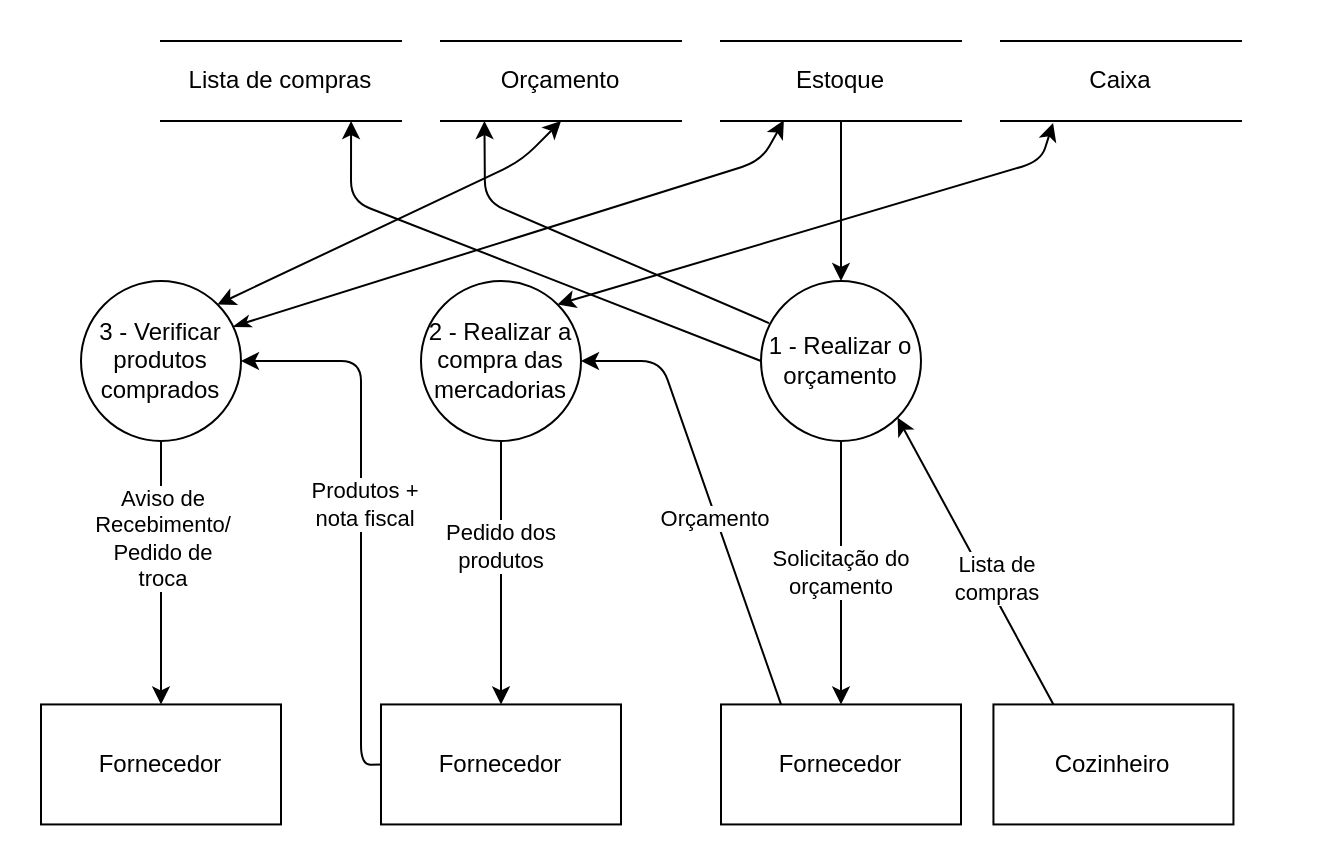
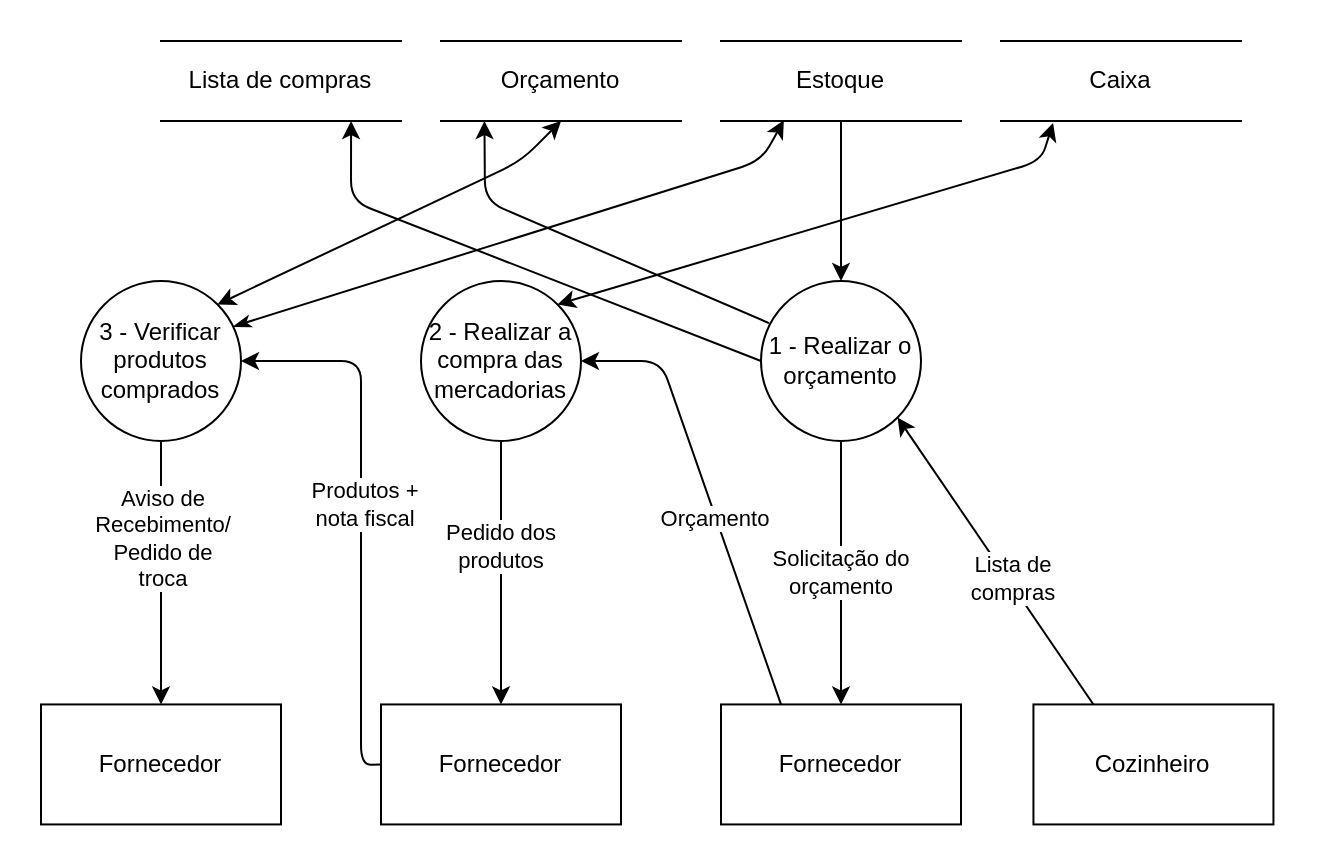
(1113, 764) -> (1153, 764)
